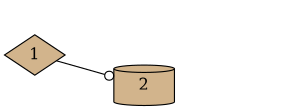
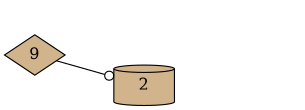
(35, 55) -> (35, 55)
